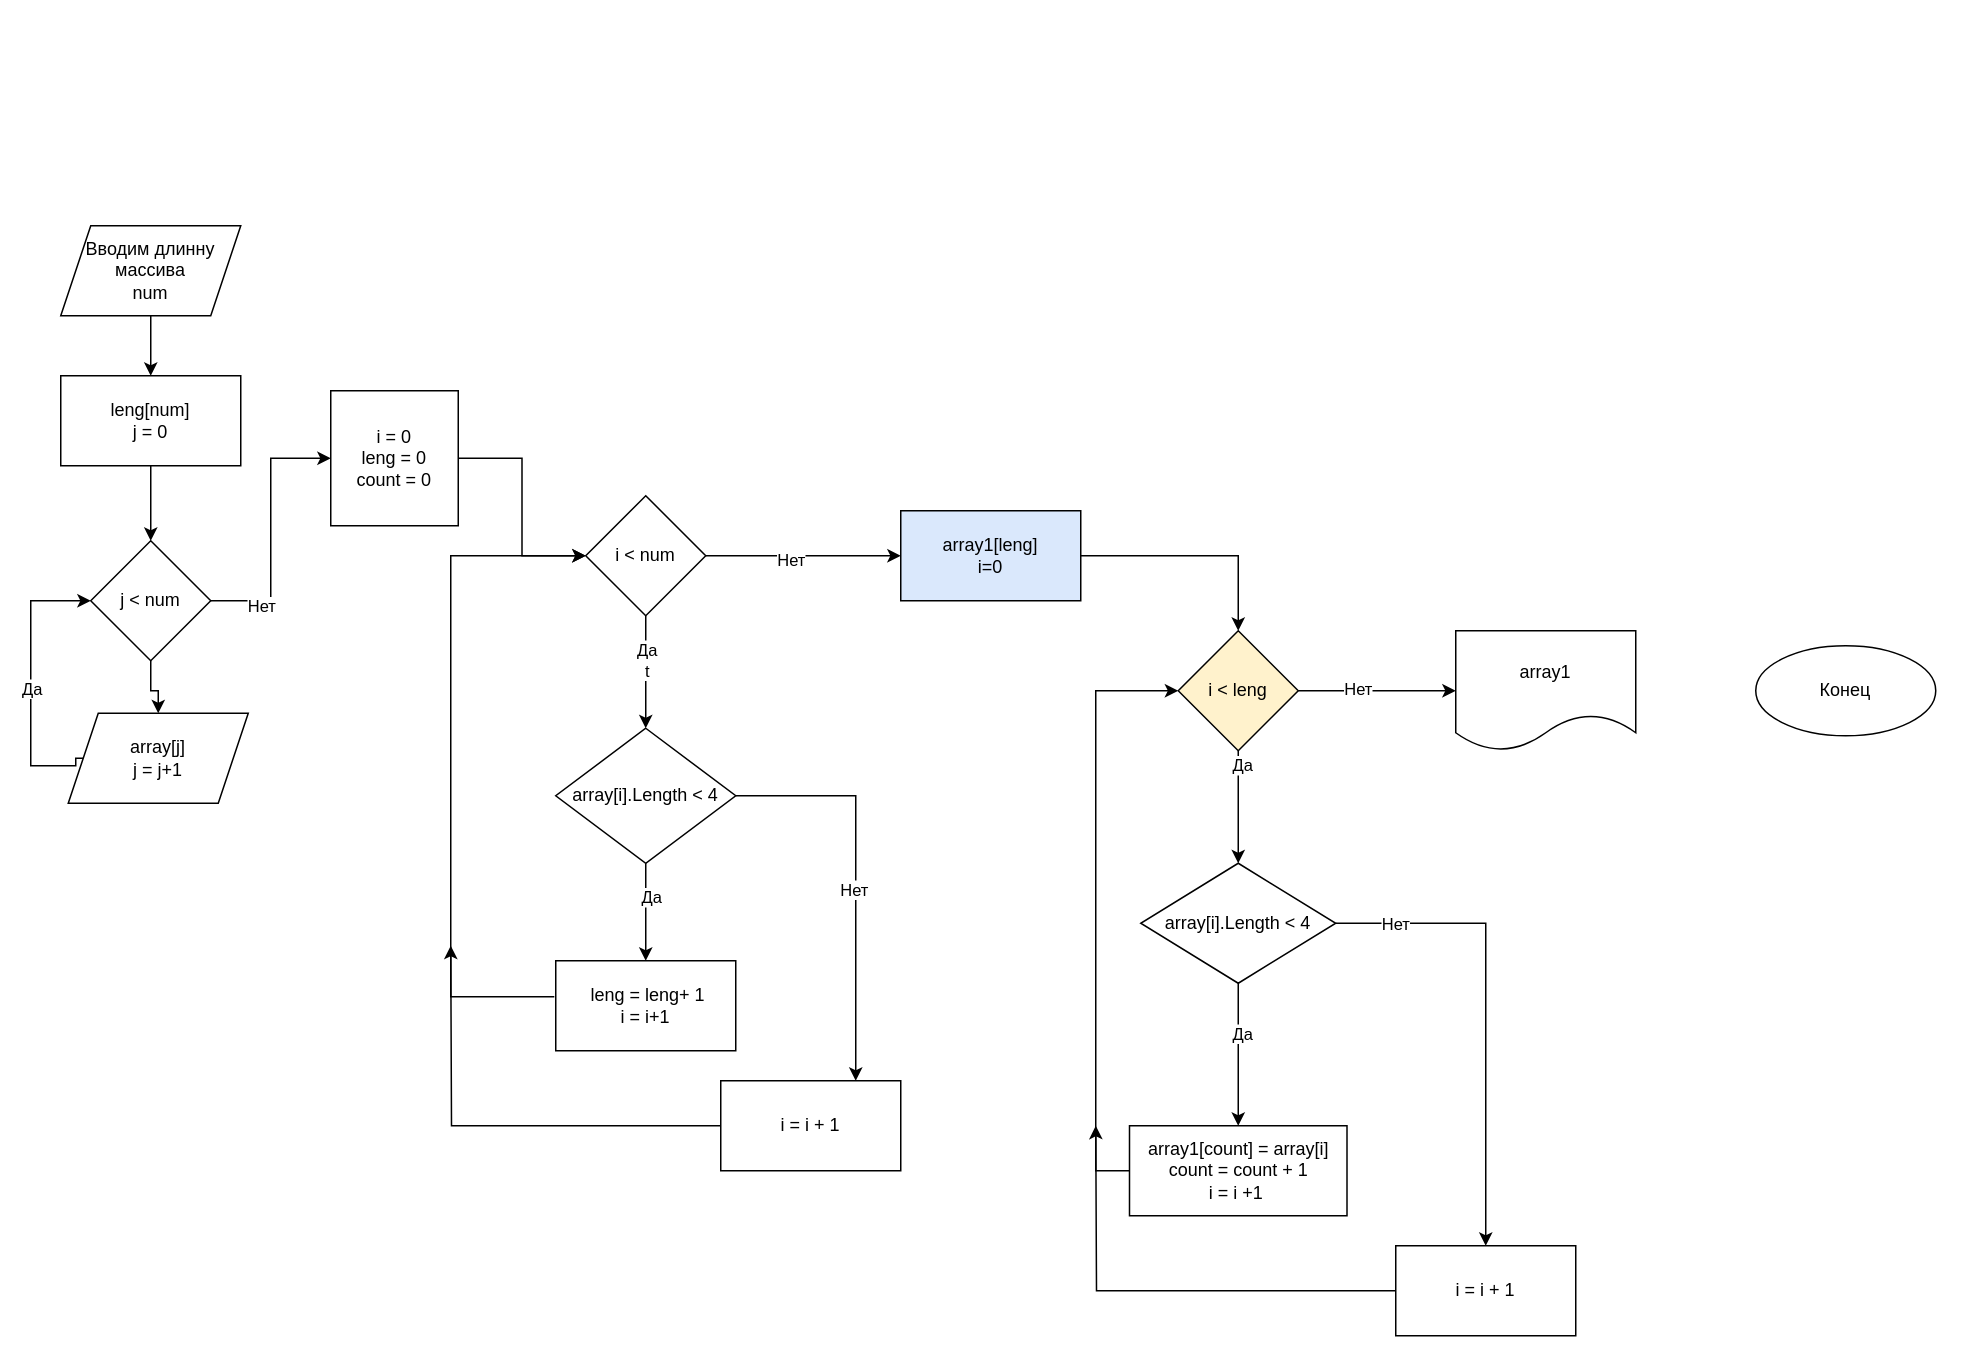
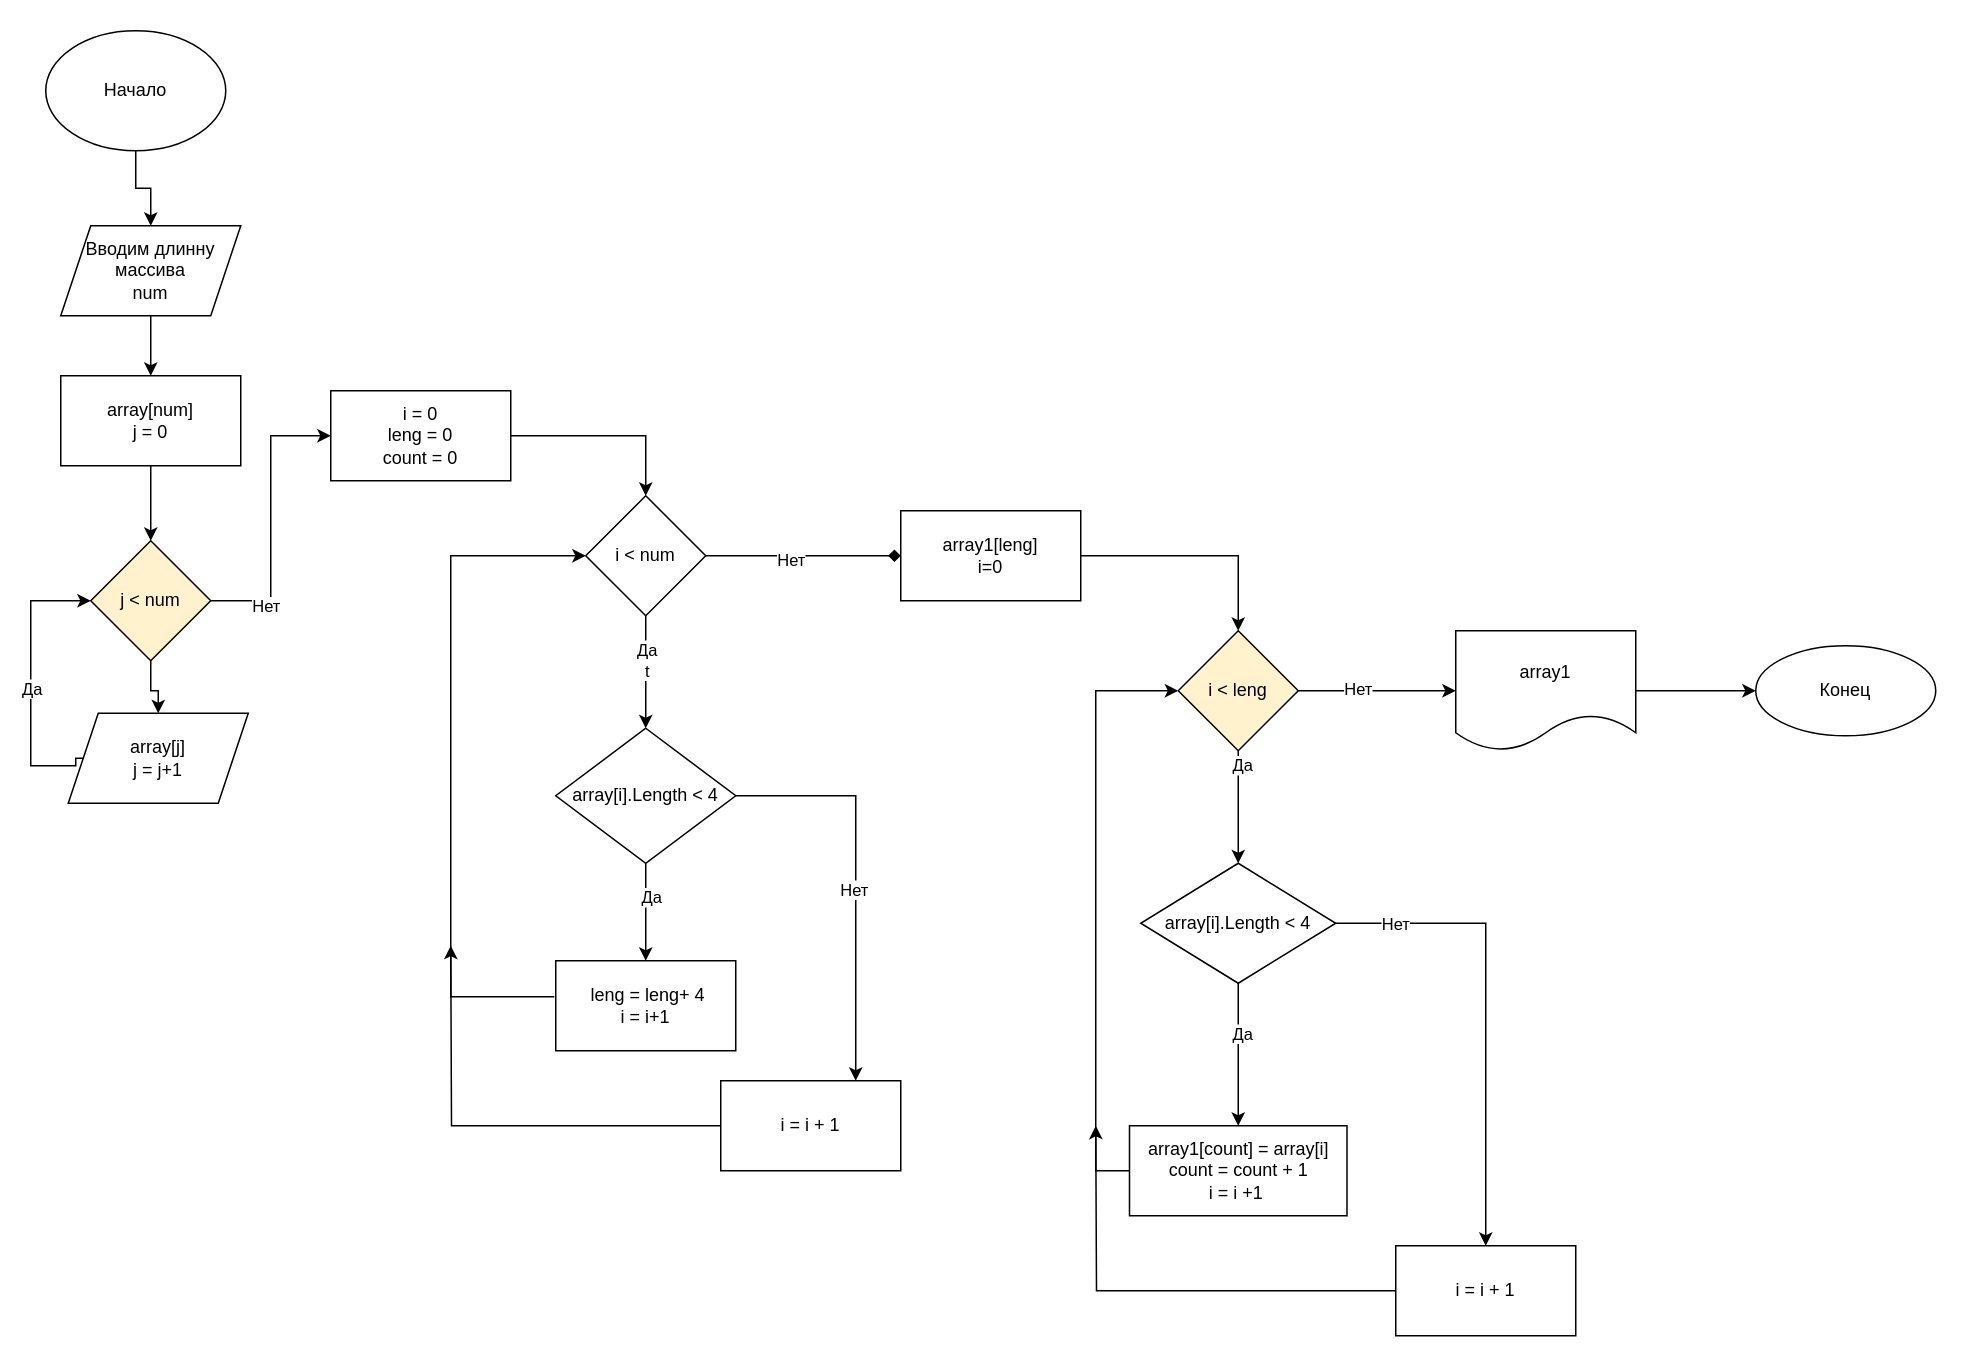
none -> (136, 91)
none -> (138, 188)
(151, 421) -> (151, 421)
(395, 458) -> (421, 436)
(889, 556) -> (888, 556)
(991, 556) -> (991, 556)
(151, 601) -> (151, 601)
none -> (1691, 691)
(646, 1006) -> (646, 1006)
